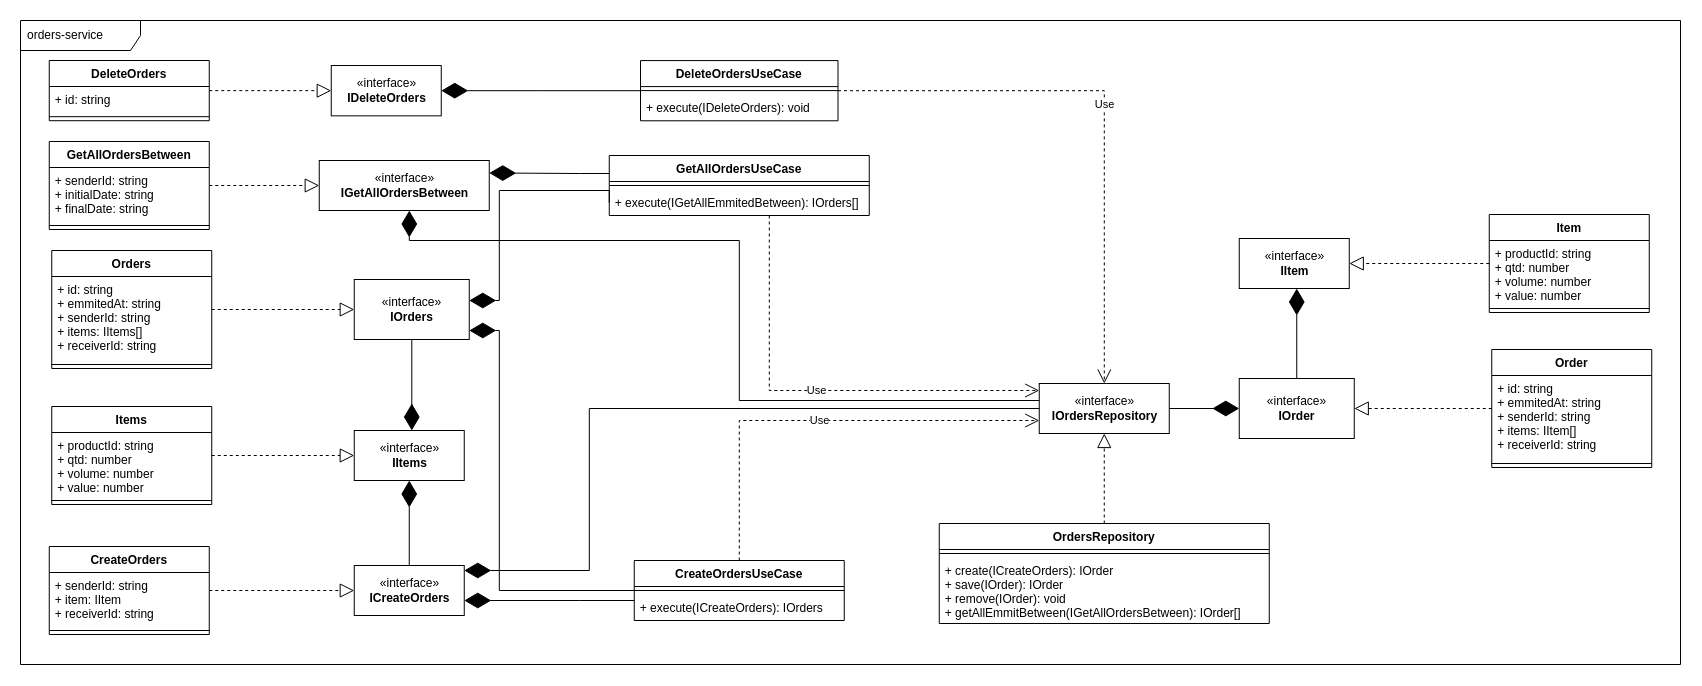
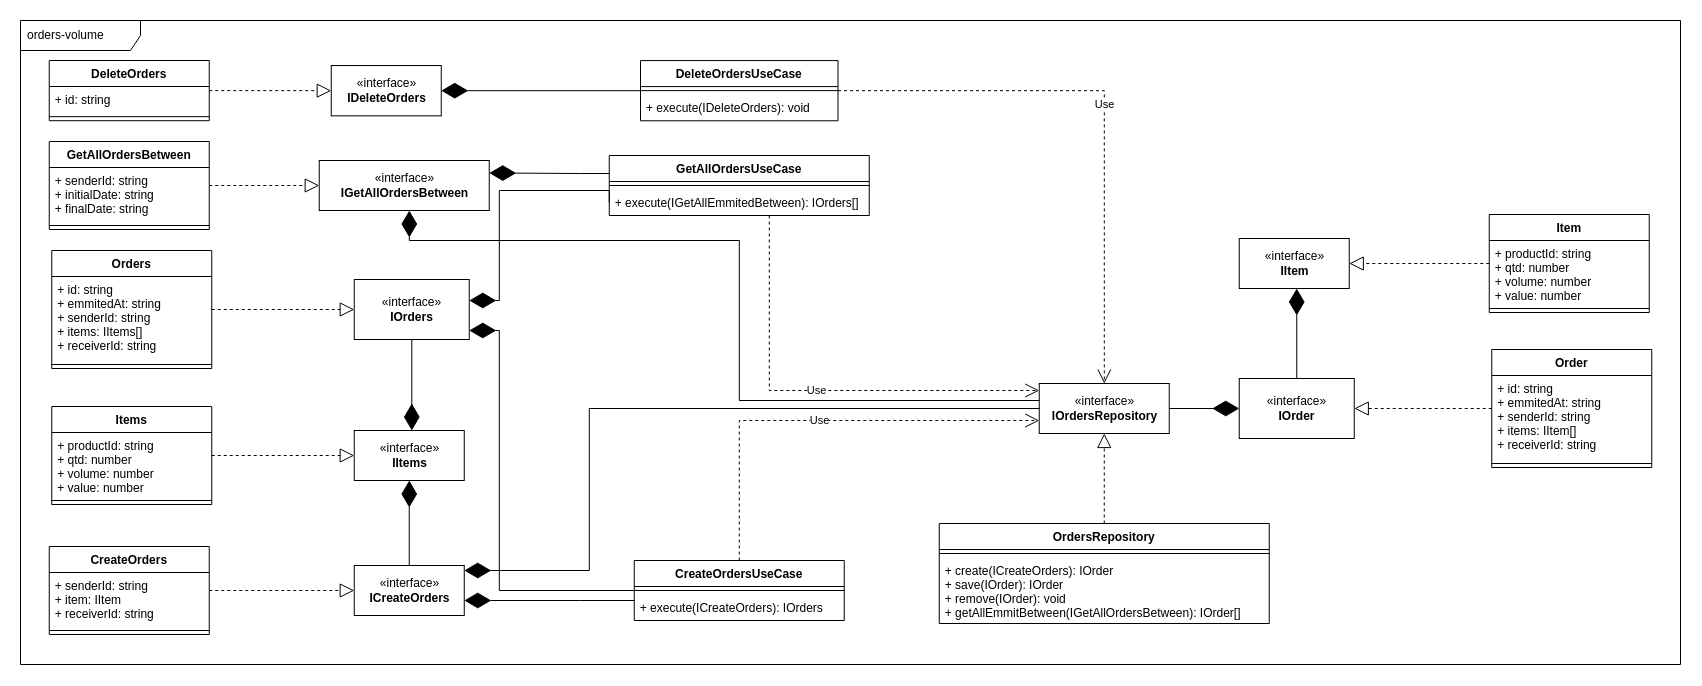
(73, 36) -> (70, 36)
